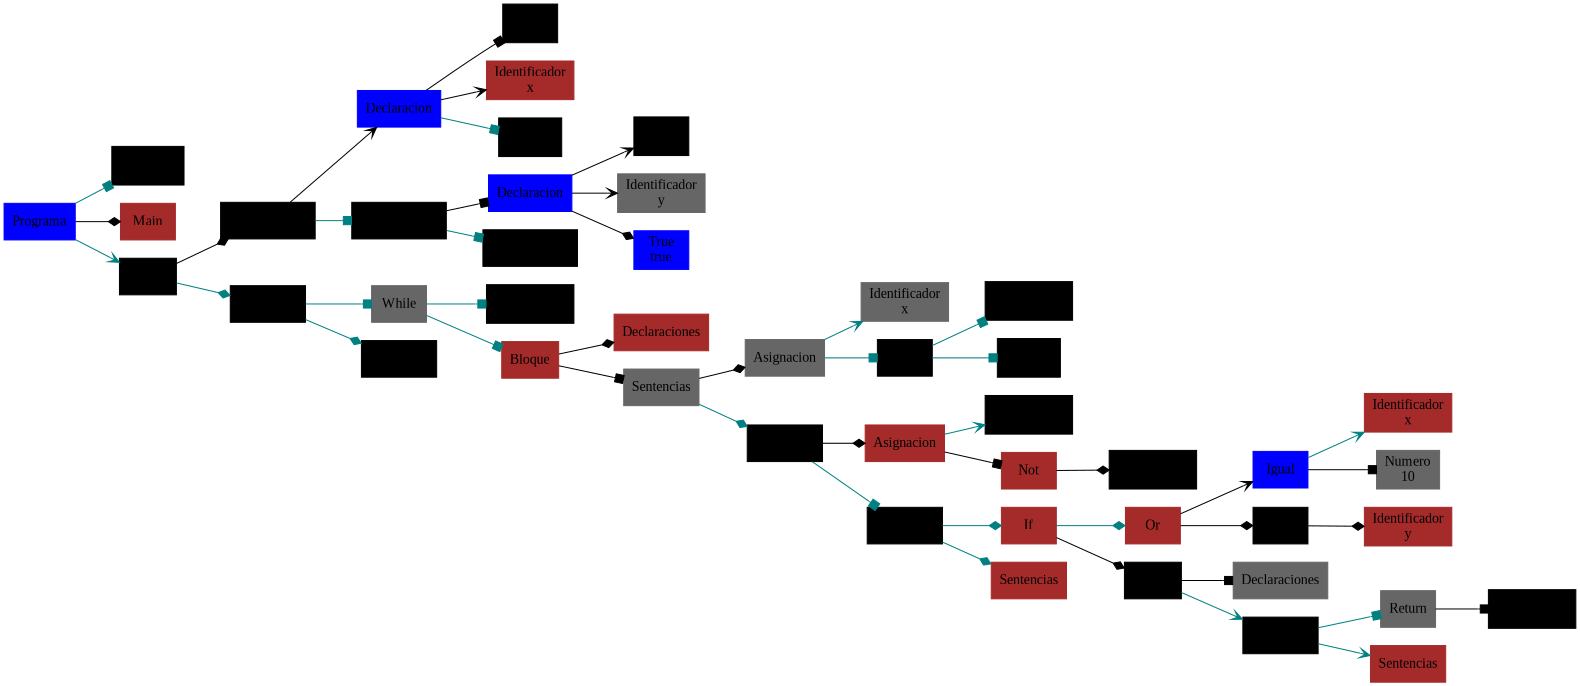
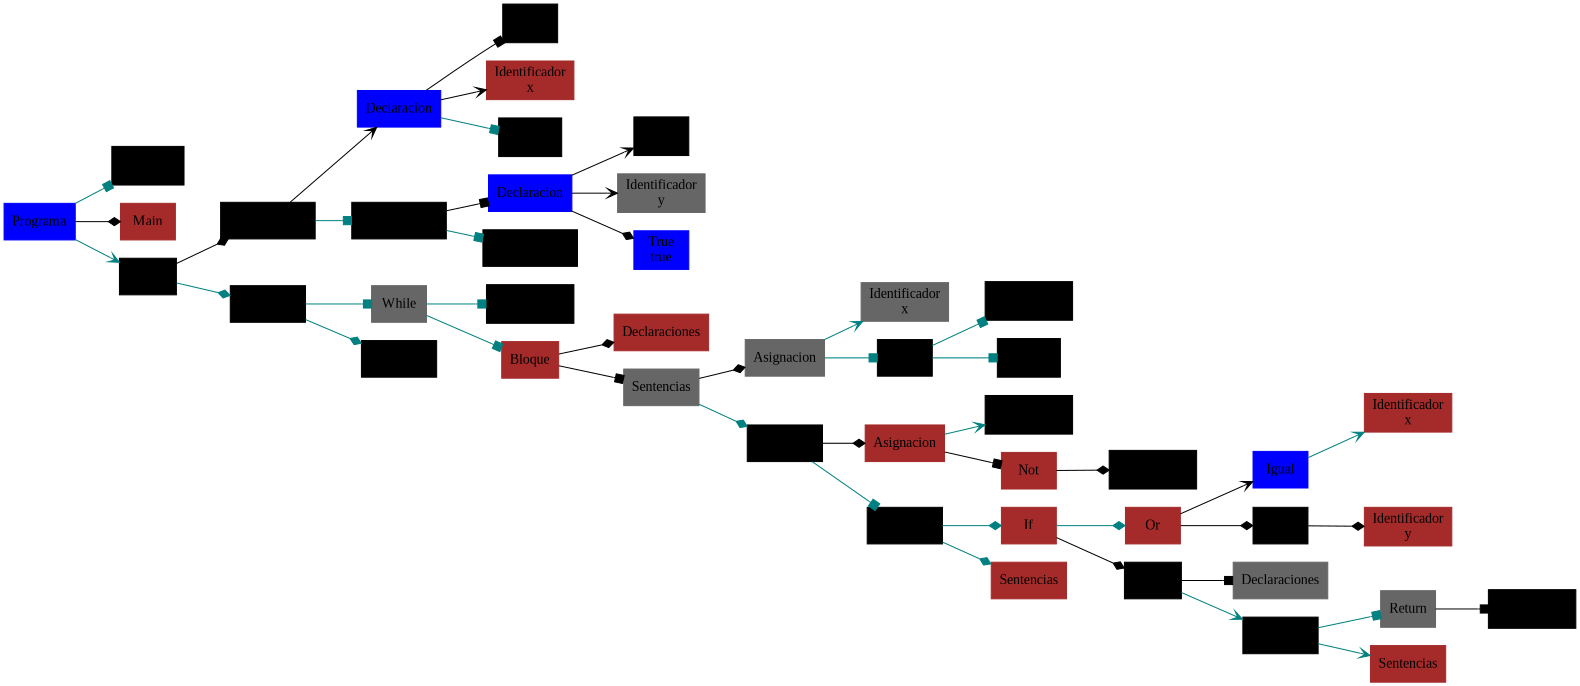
(1408, 470) -> none
